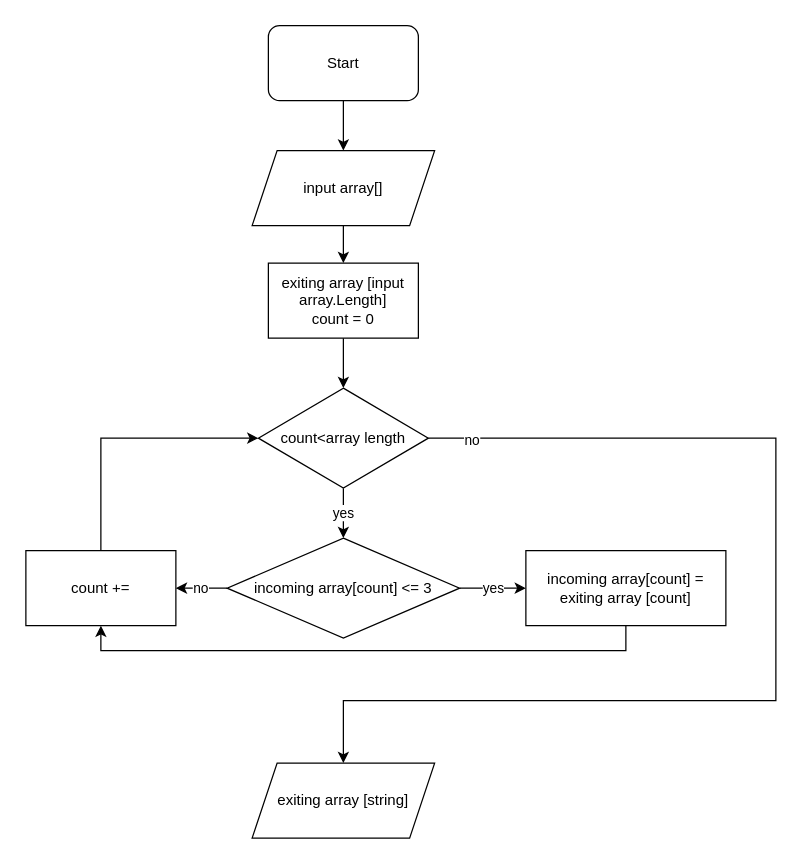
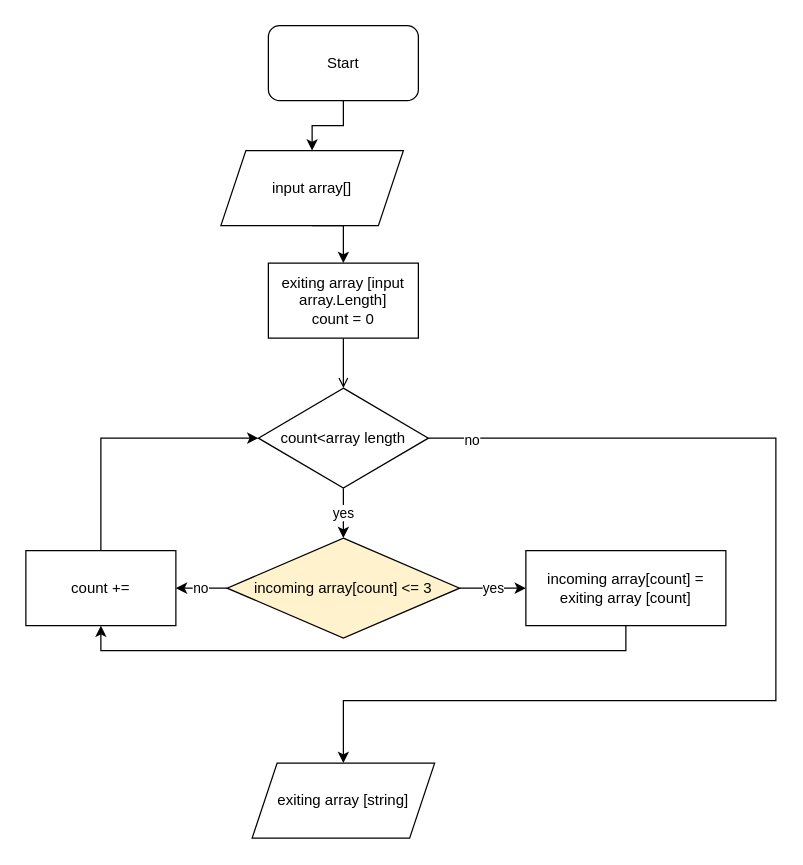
(343, 188) -> (312, 188)
(343, 378) -> (343, 380)
(343, 588) -> (343, 588)
